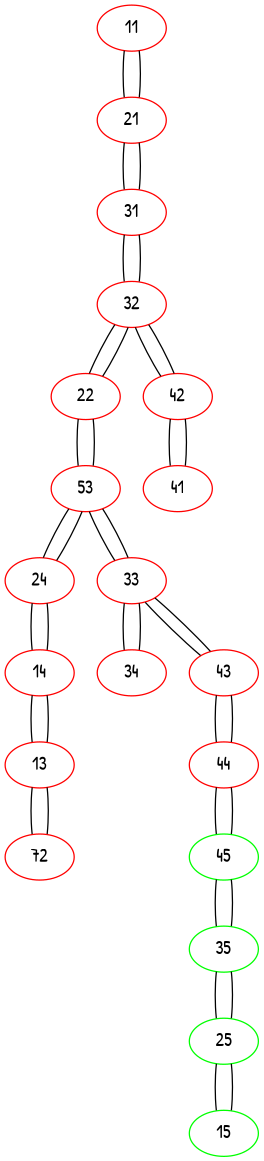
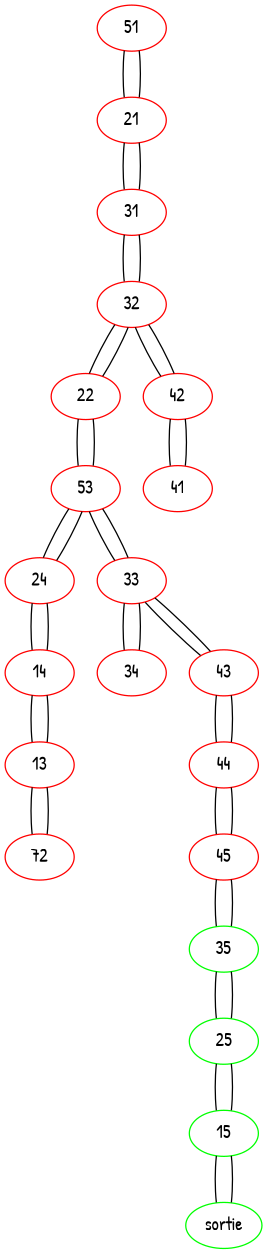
(132, 28) -> (132, 28)
(224, 857) -> (224, 857)
none -> (224, 1225)
